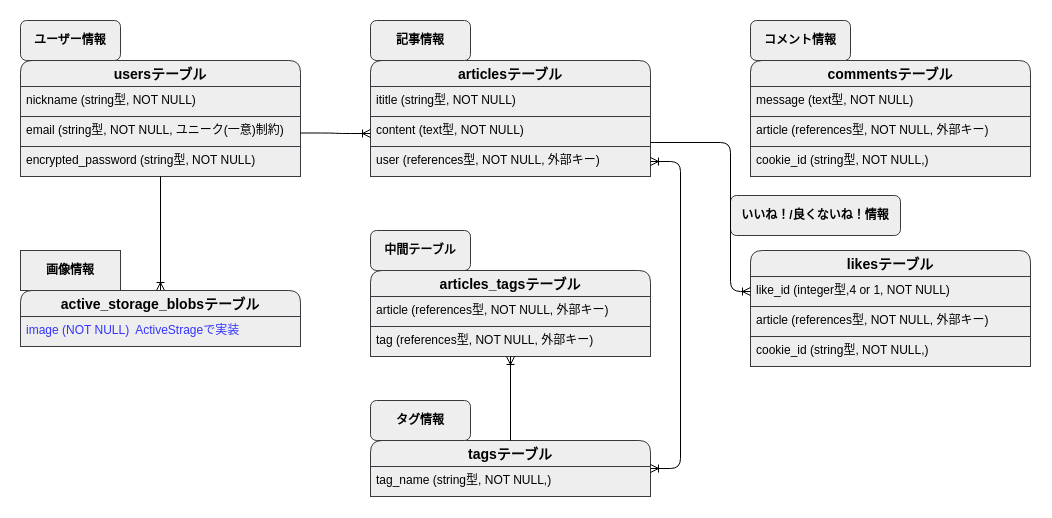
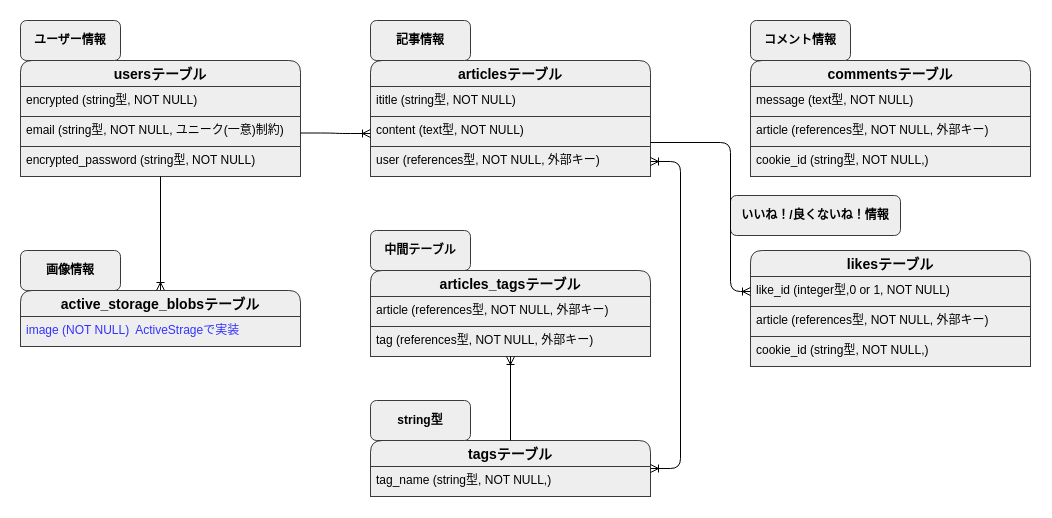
(113, 100) -> (118, 100)
(71, 271) -> (71, 271)
(859, 290) -> (859, 290)
(421, 421) -> (421, 421)
